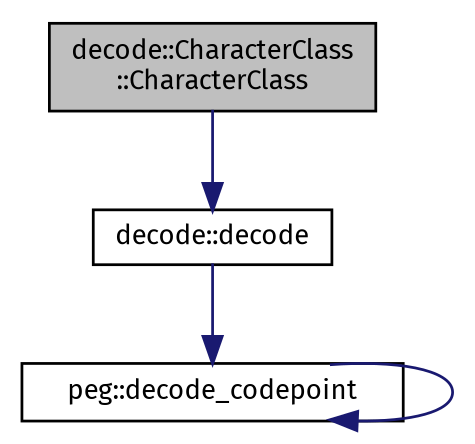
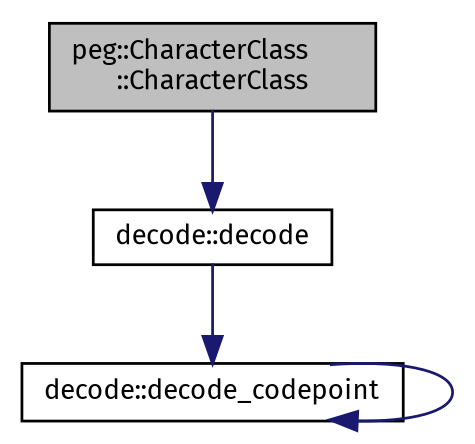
(213, 67) -> (213, 67)
(213, 392) -> (213, 392)
